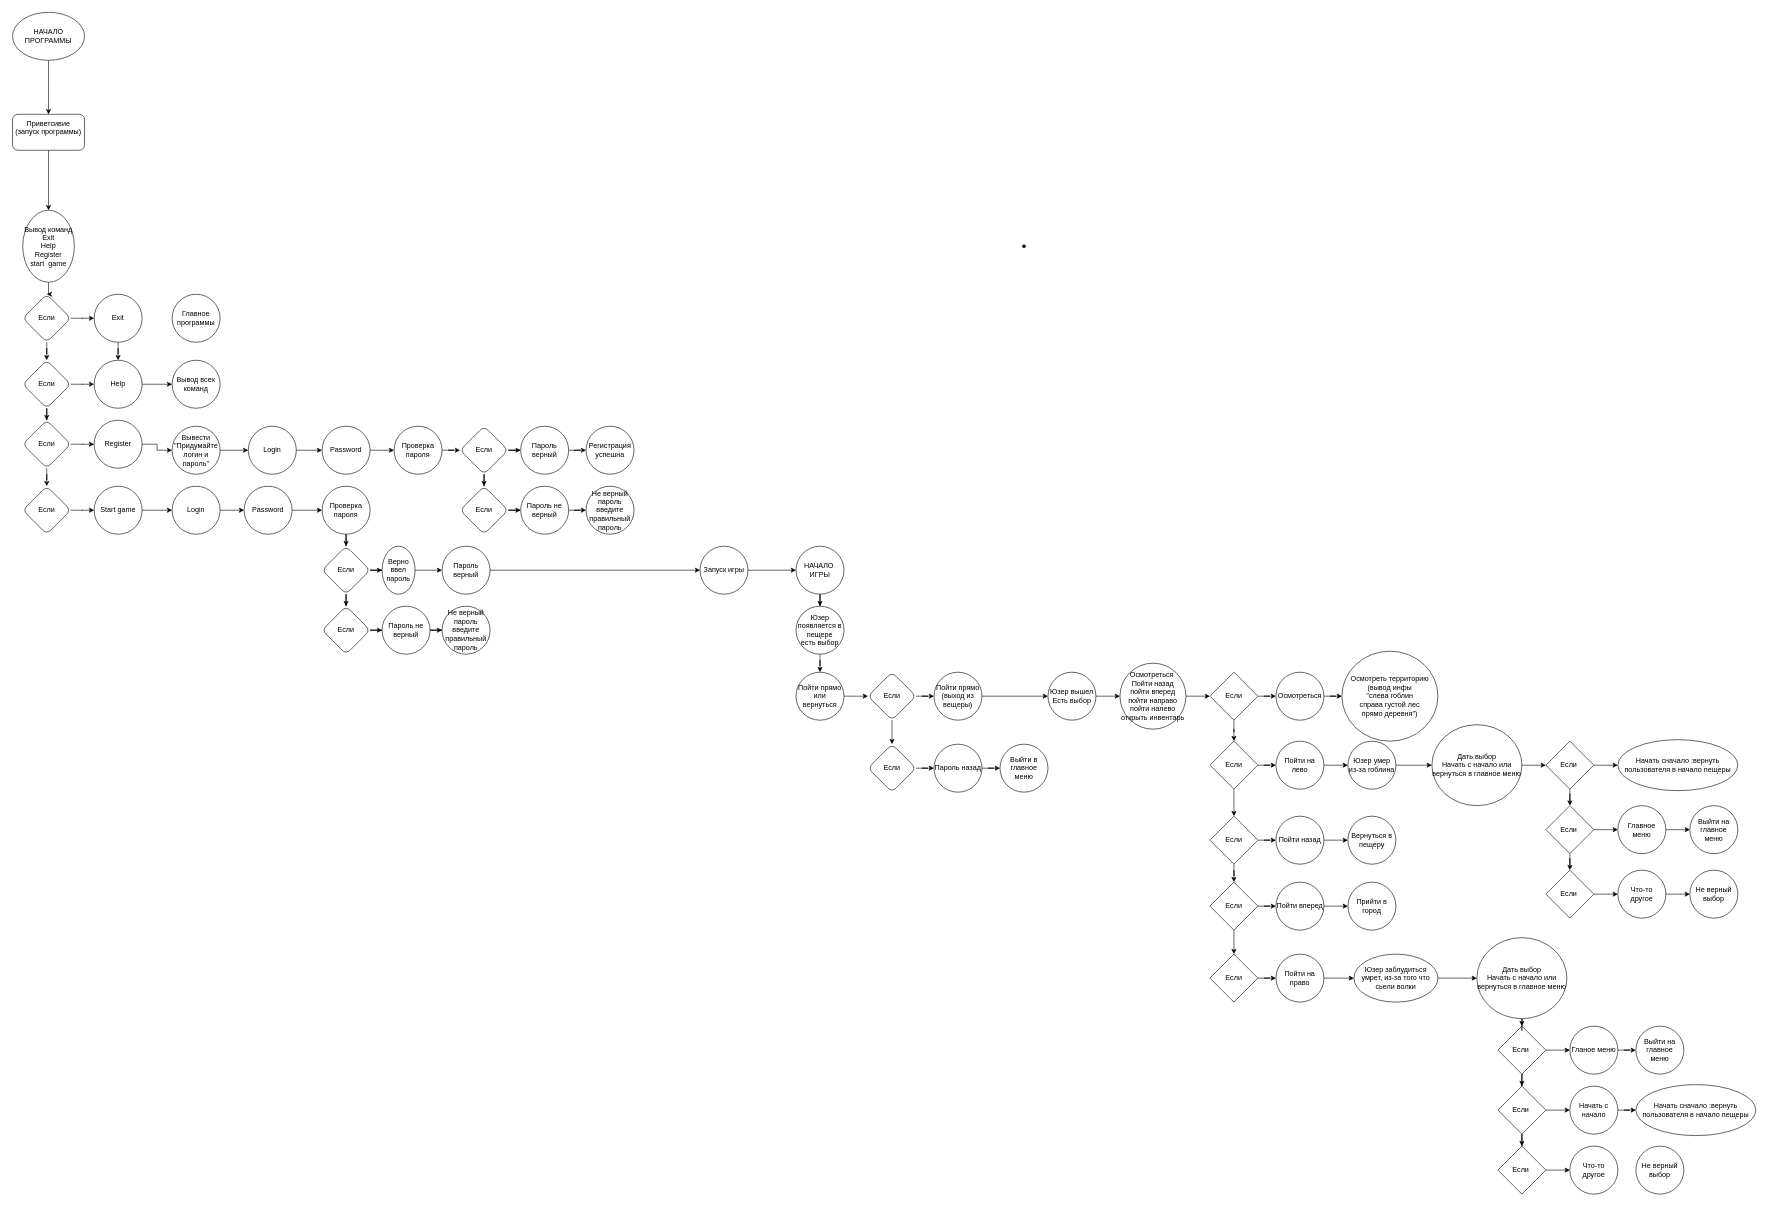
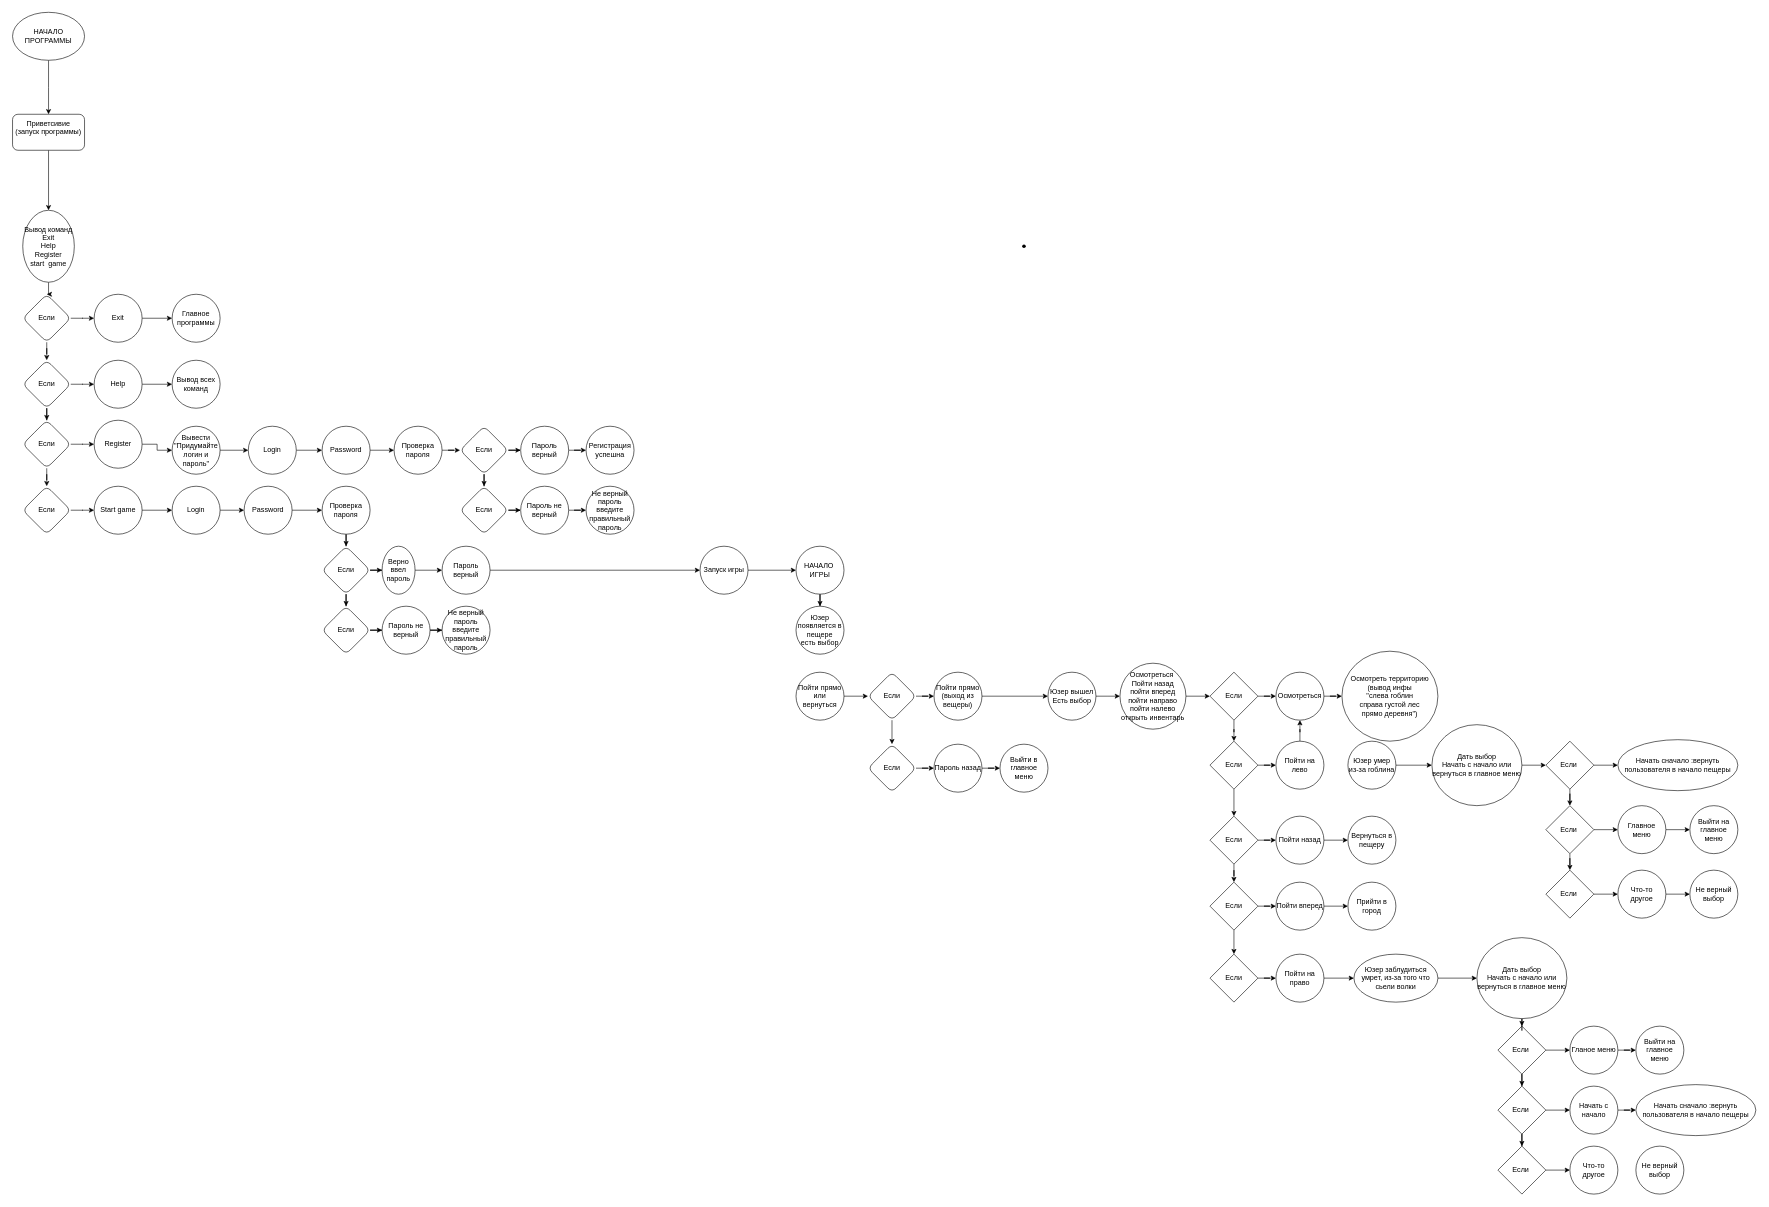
(118, 351) -> (166, 318)
(820, 663) -> none
(1342, 765) -> (1300, 732)
